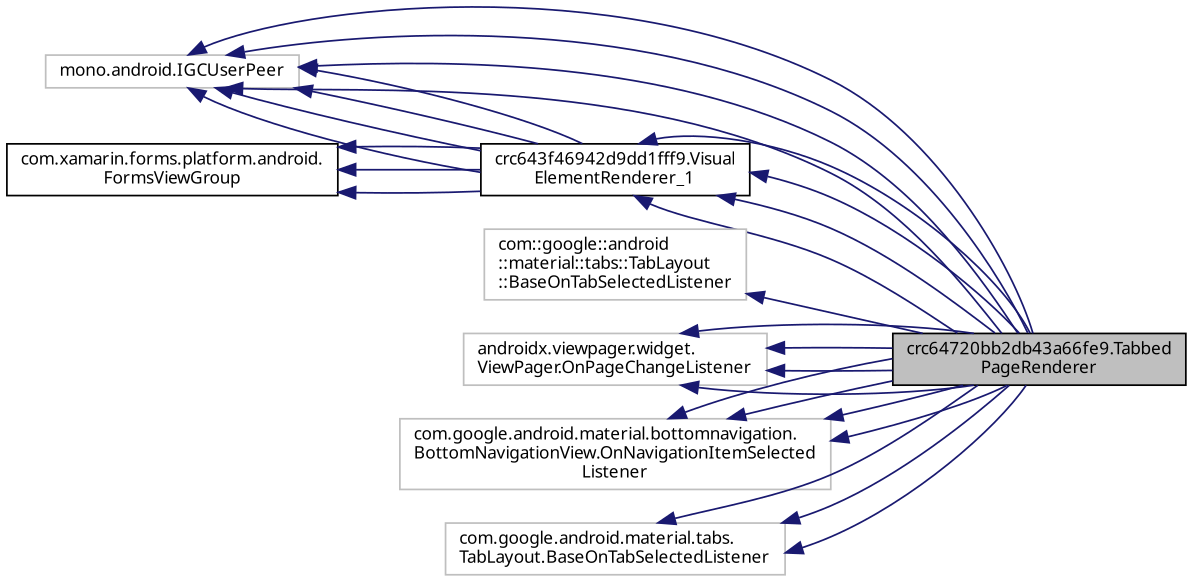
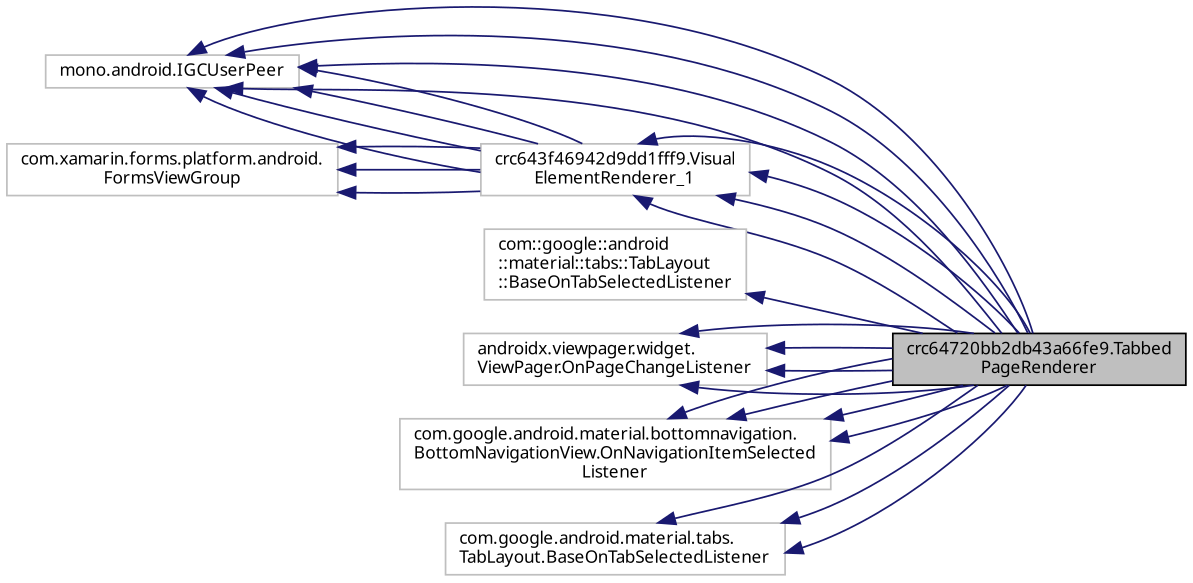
(172, 170) -> (172, 170)
(615, 170) -> (615, 170)
